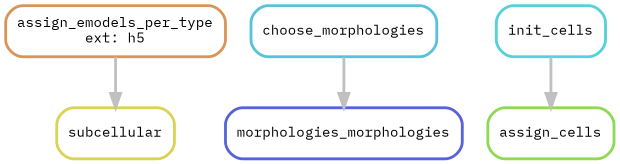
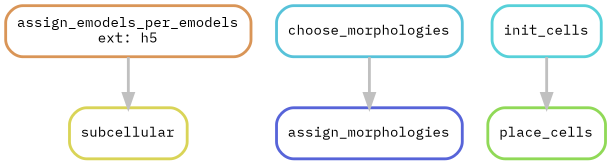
(116, 31) -> (128, 31)
(344, 133) -> (369, 133)
(551, 133) -> (547, 133)
